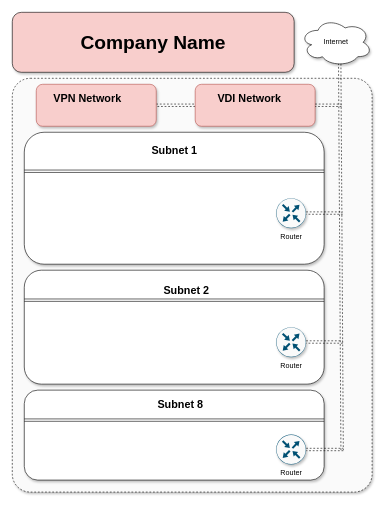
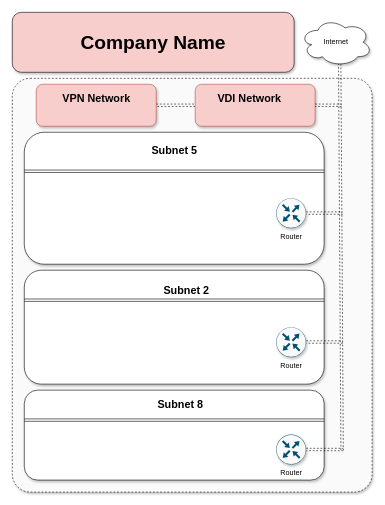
(87, 105) -> (96, 105)
(175, 150) -> (175, 150)
